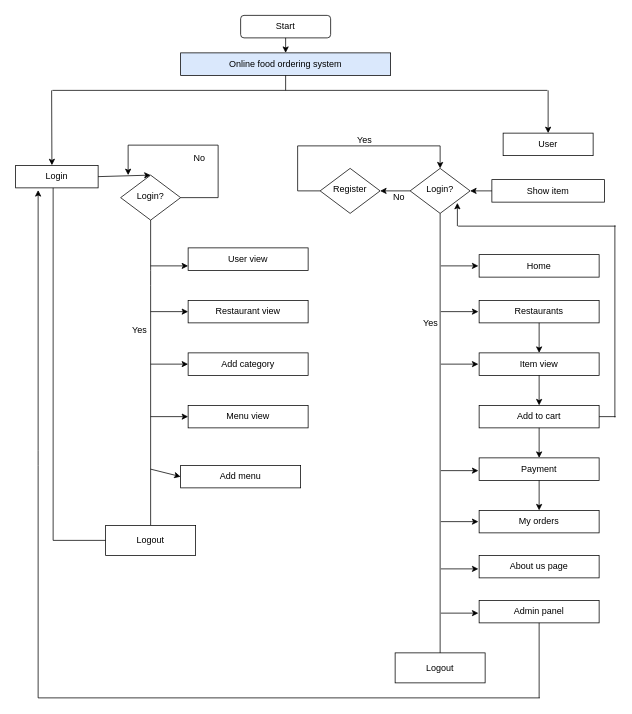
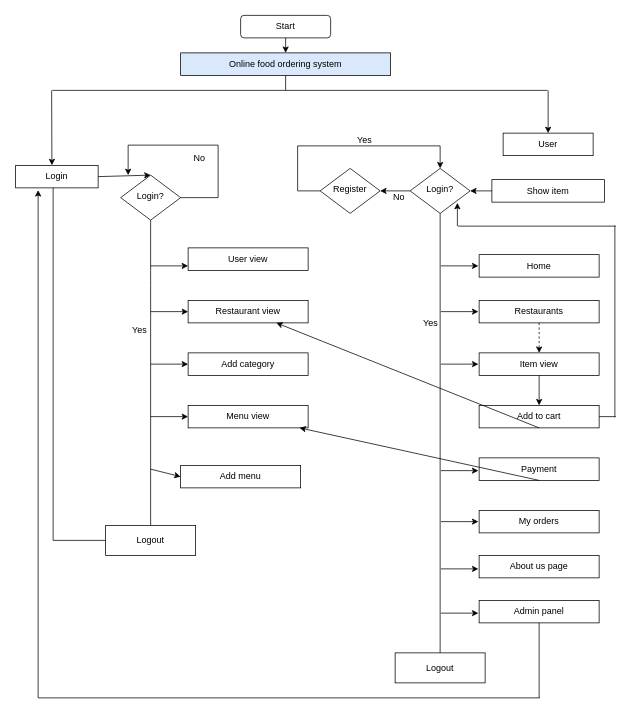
(539, 334) -> (539, 334)
(539, 451) -> (410, 376)
(539, 504) -> (421, 455)
